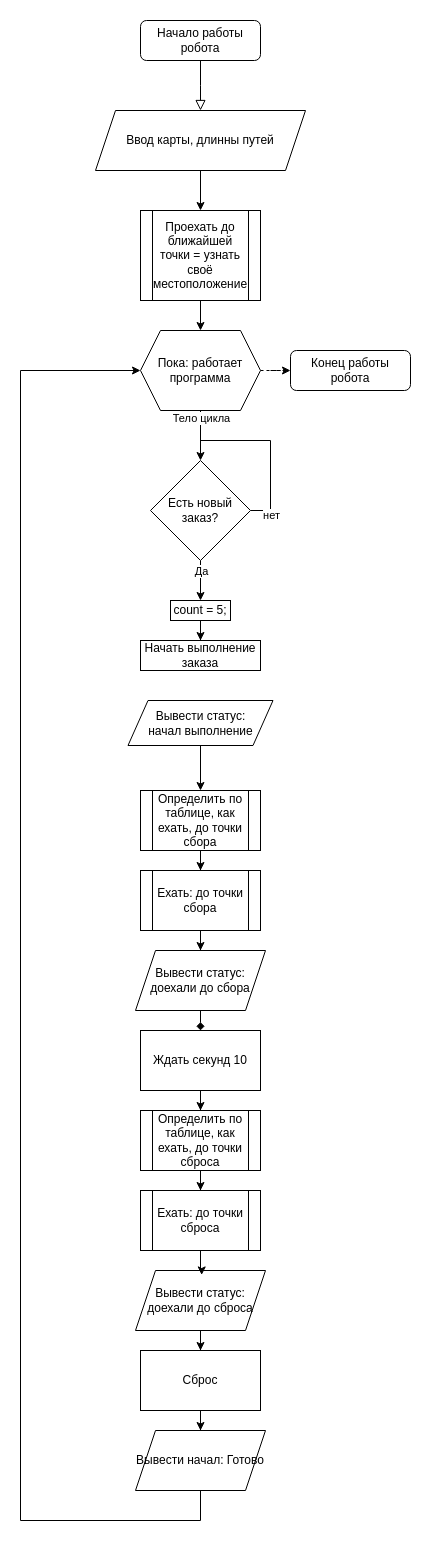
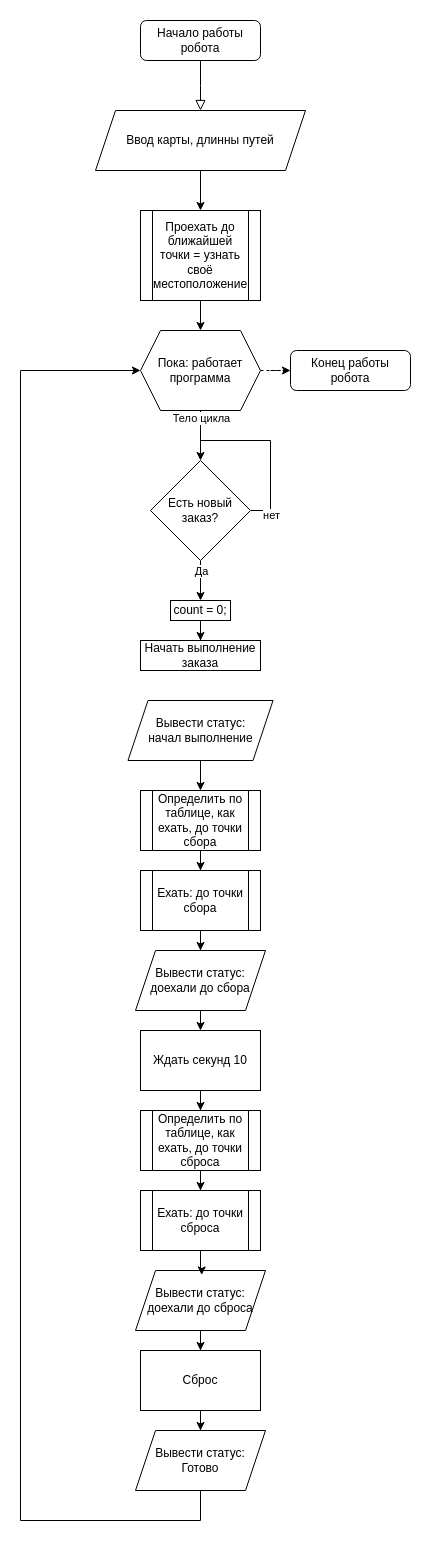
(201, 611) -> (201, 611)
(201, 723) -> (201, 731)
(201, 1022) -> (201, 1022)
(201, 1461) -> (201, 1461)
